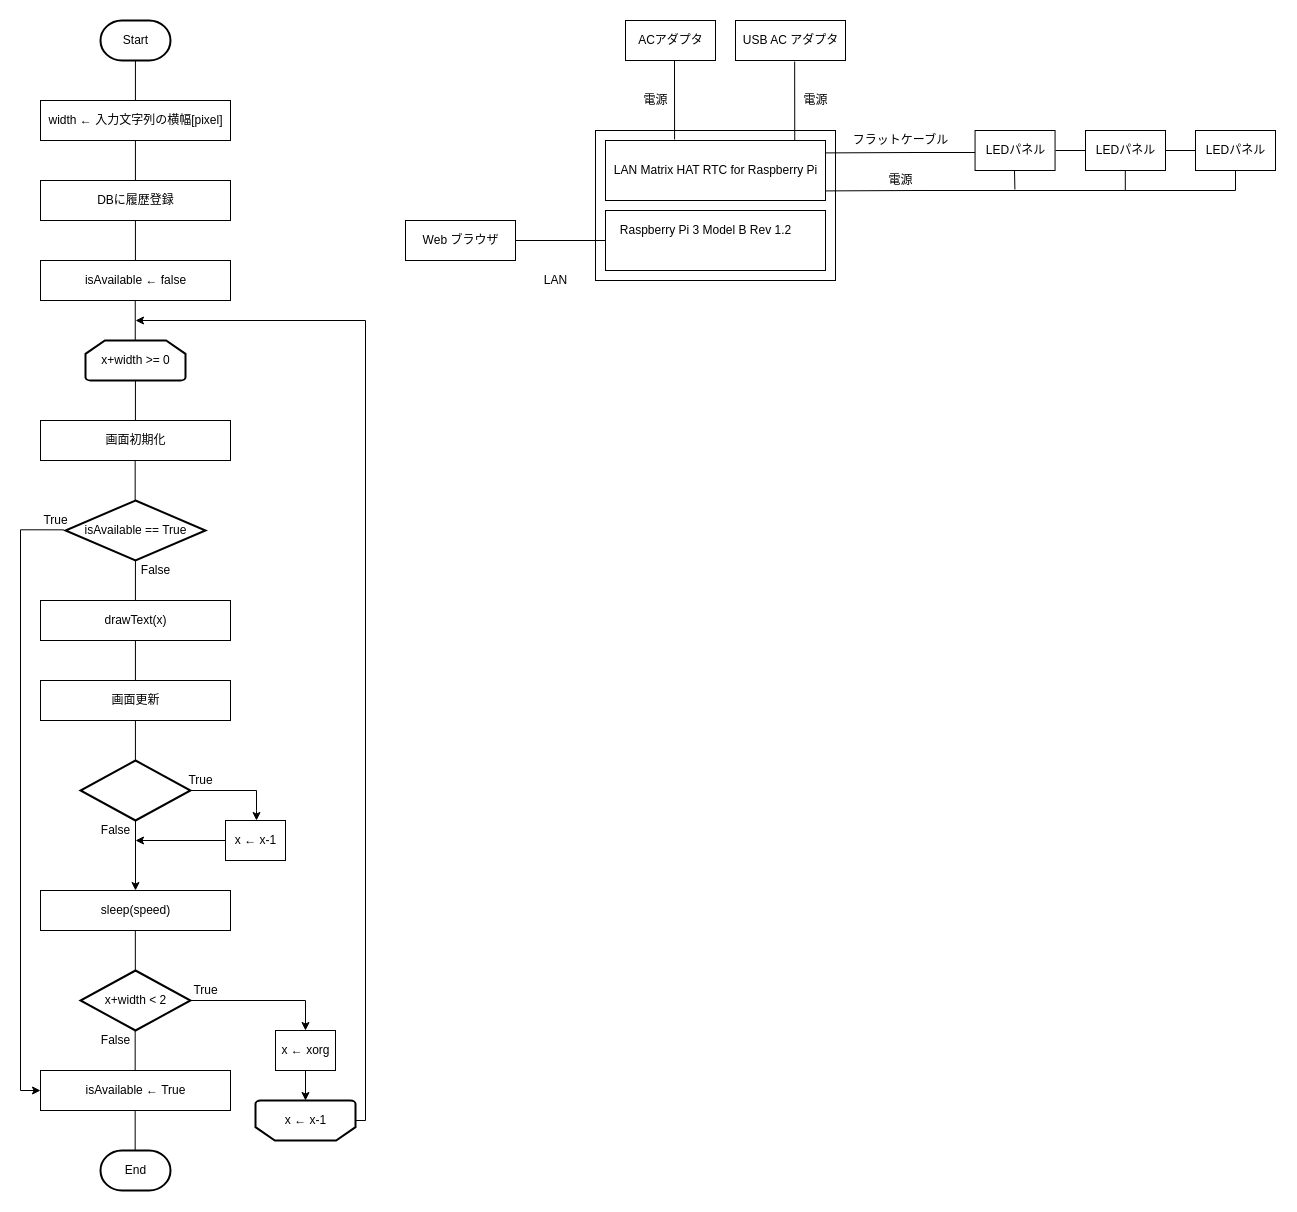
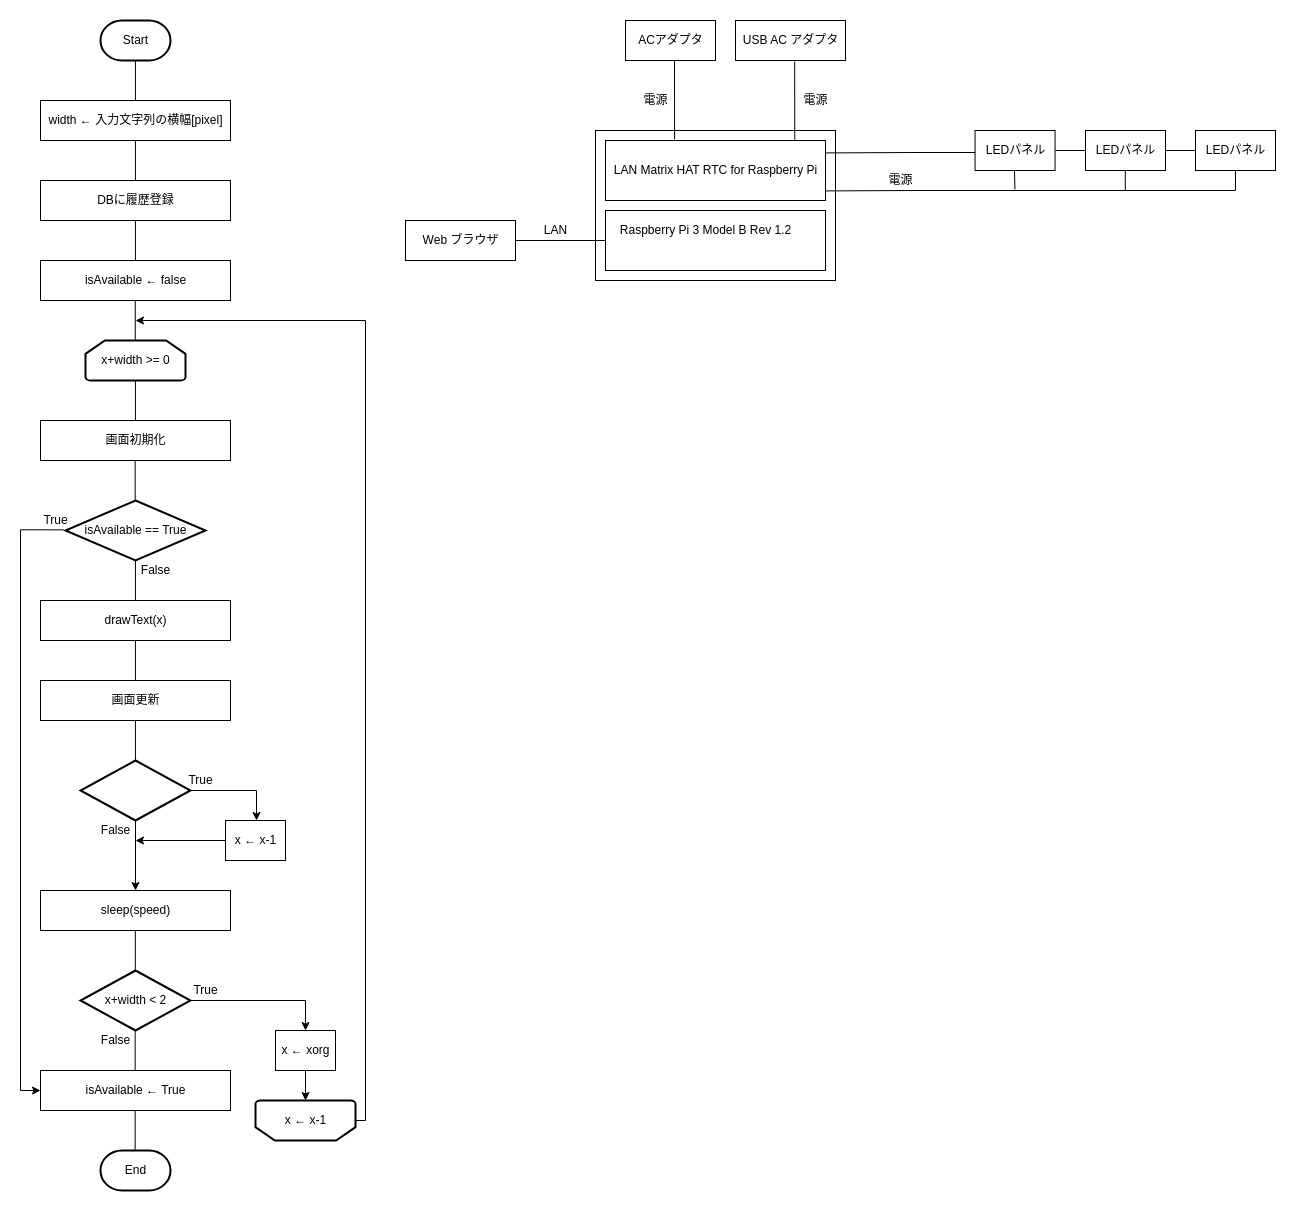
(900, 141) -> none
(556, 281) -> (556, 231)
